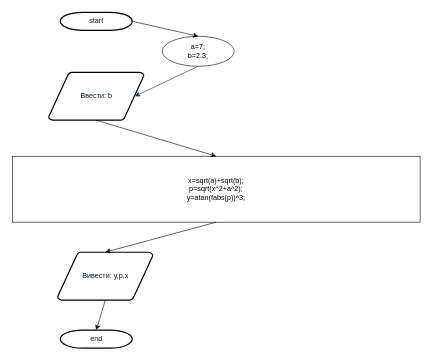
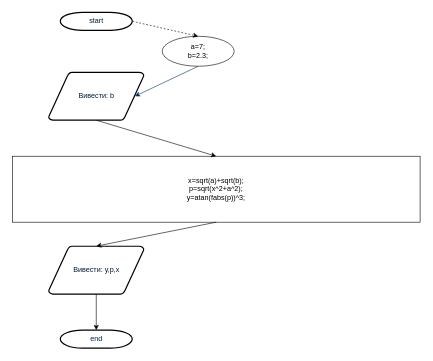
(162, 28) -> (162, 28)
(97, 96) -> (97, 96)
(105, 276) -> (96, 270)
